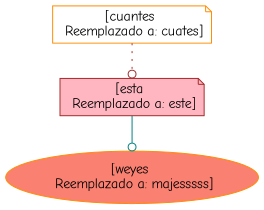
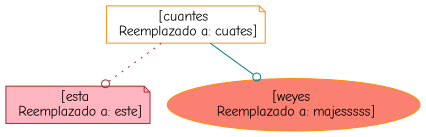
(132, 129) -> (232, 59)
